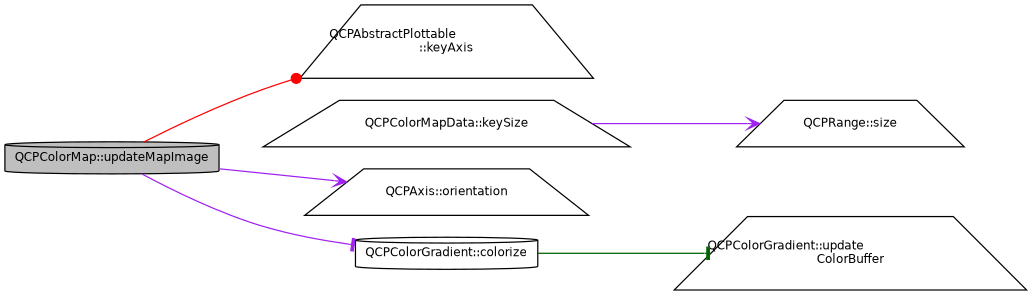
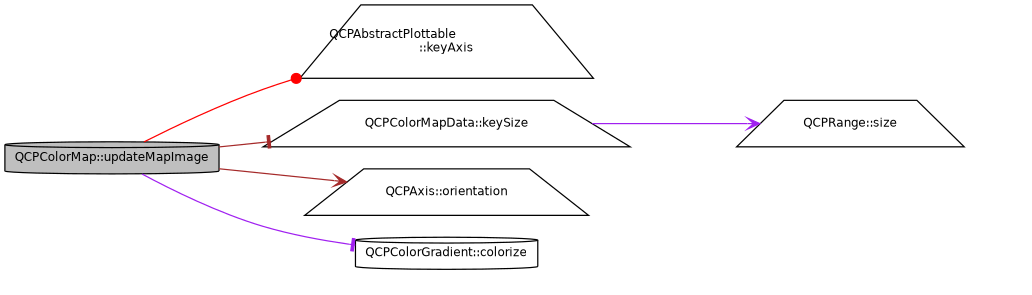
none -> (242, 145)
(277, 175) -> (277, 175)
(850, 253) -> none
